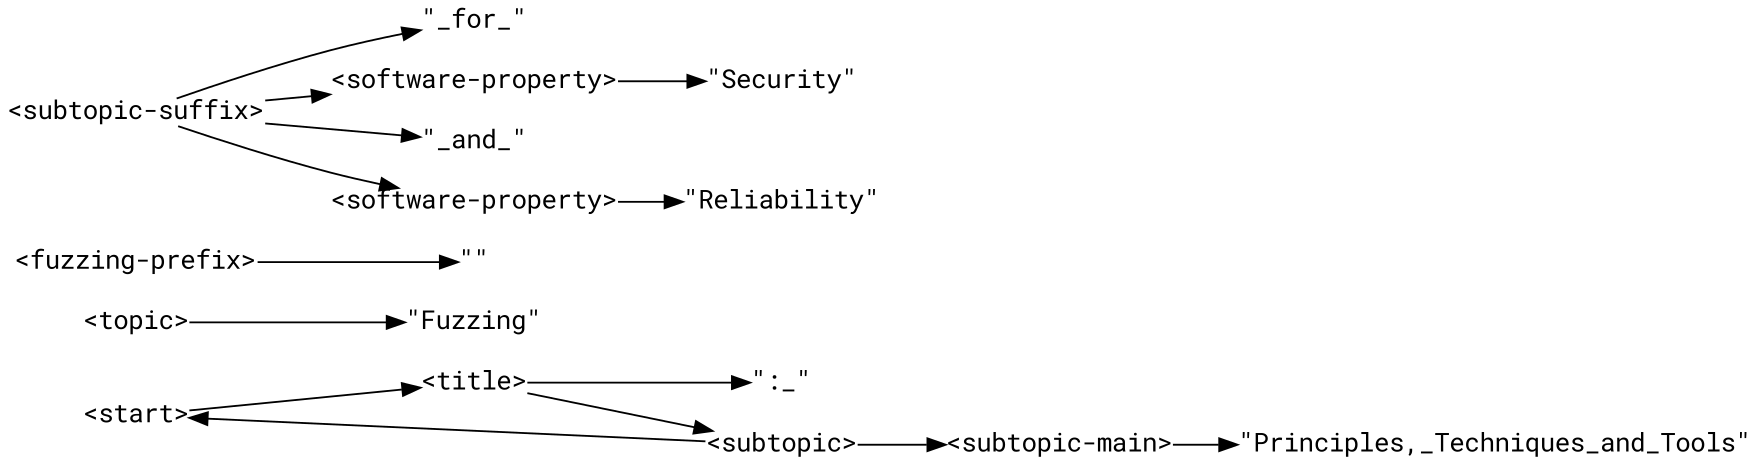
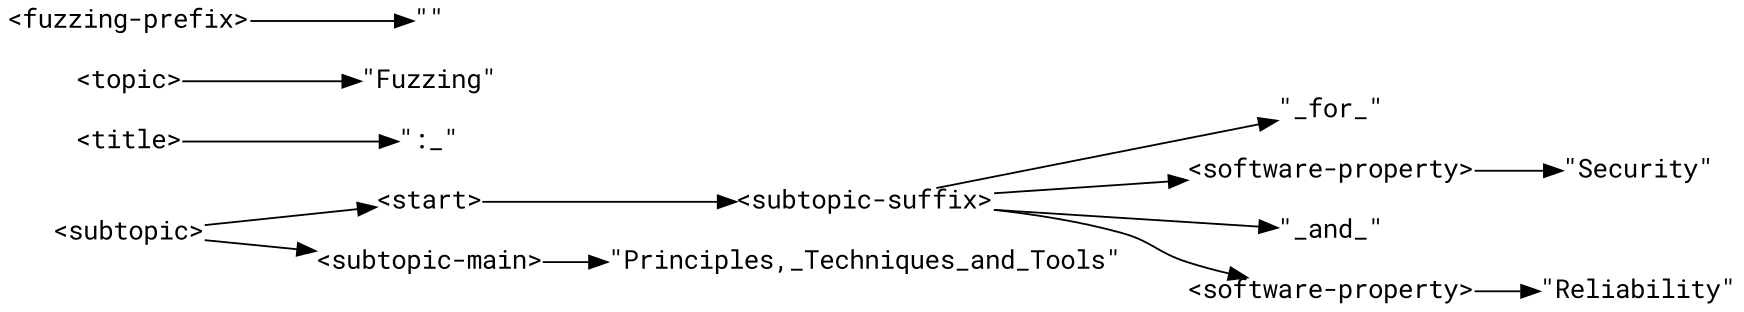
(296, 400) -> (600, 202)
(611, 410) -> none
